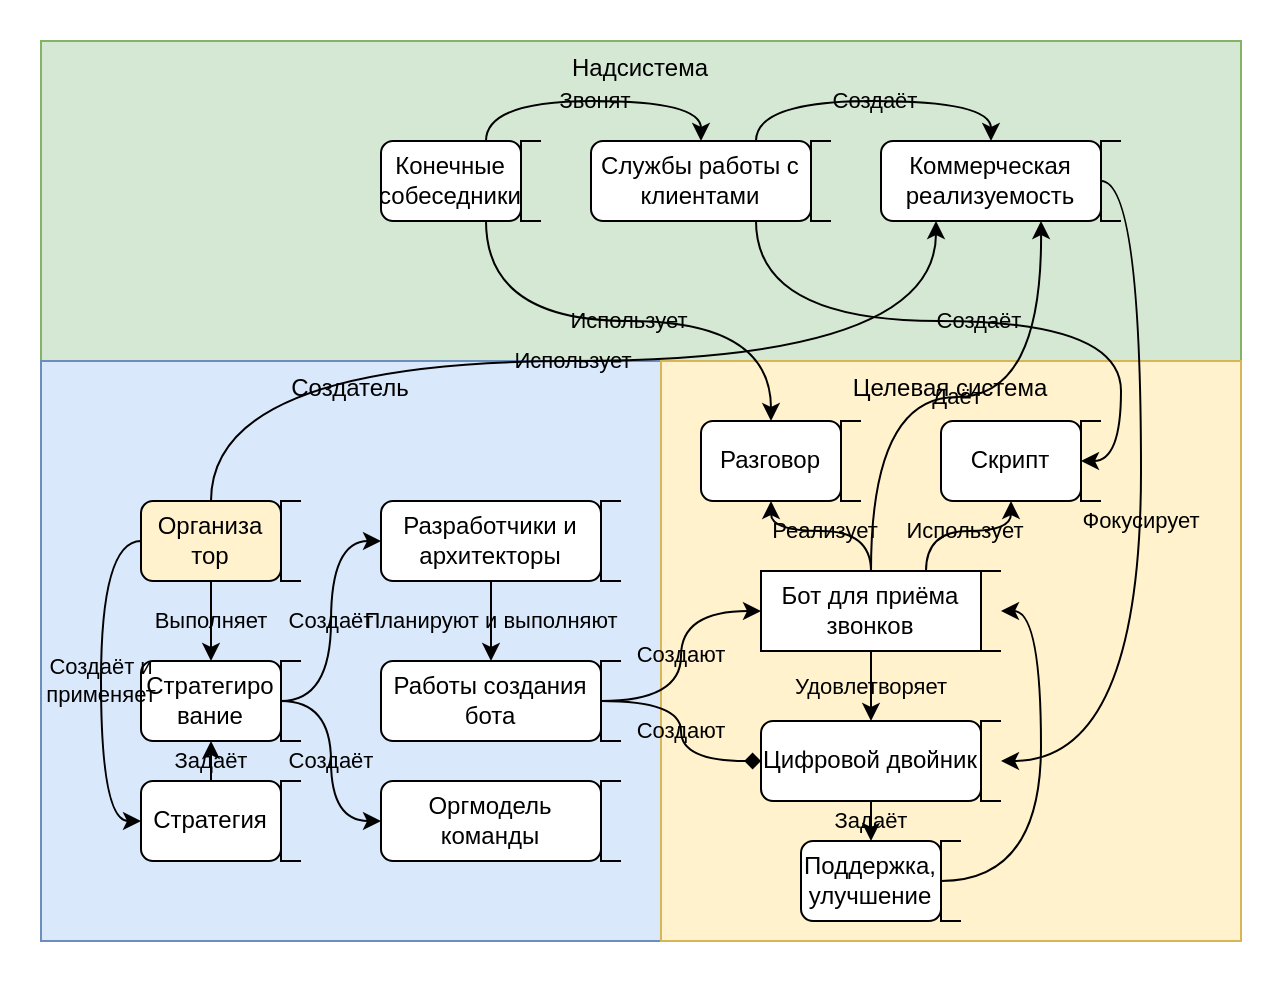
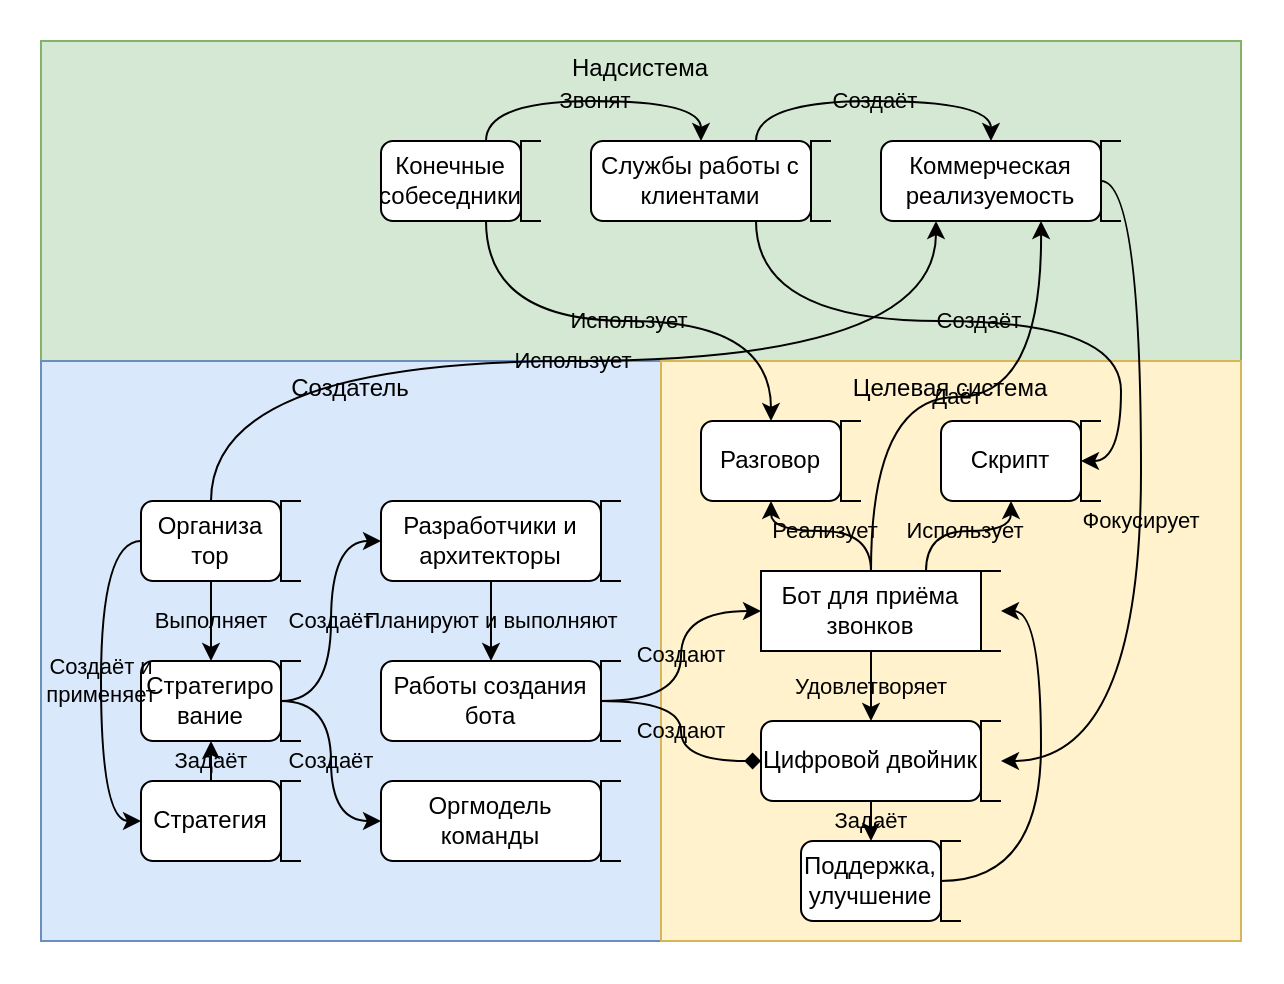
(211, 541) -> (211, 541)
